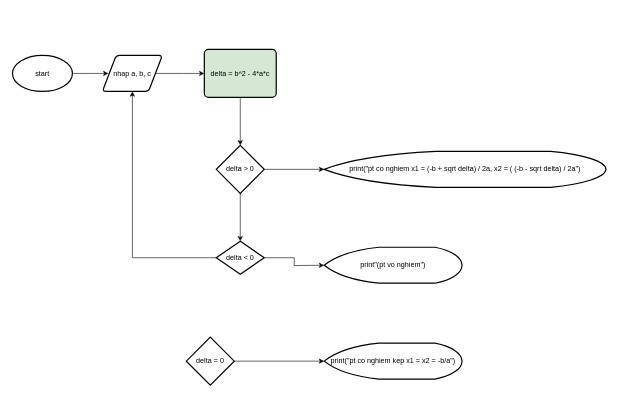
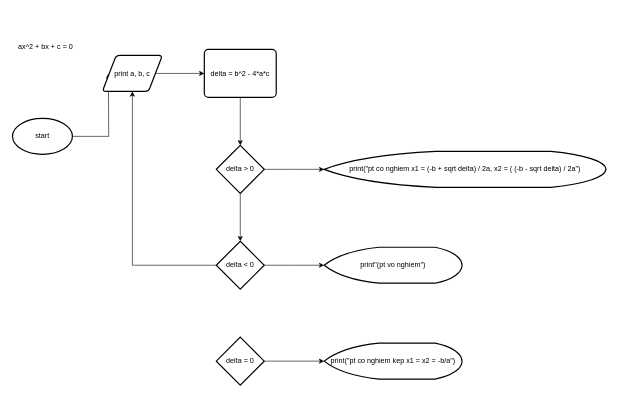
none -> (45, 47)
(42, 74) -> (42, 137)
(132, 74) -> (132, 74)
(240, 74) -> (240, 74)
(240, 258) -> (240, 266)
(210, 362) -> (240, 362)
